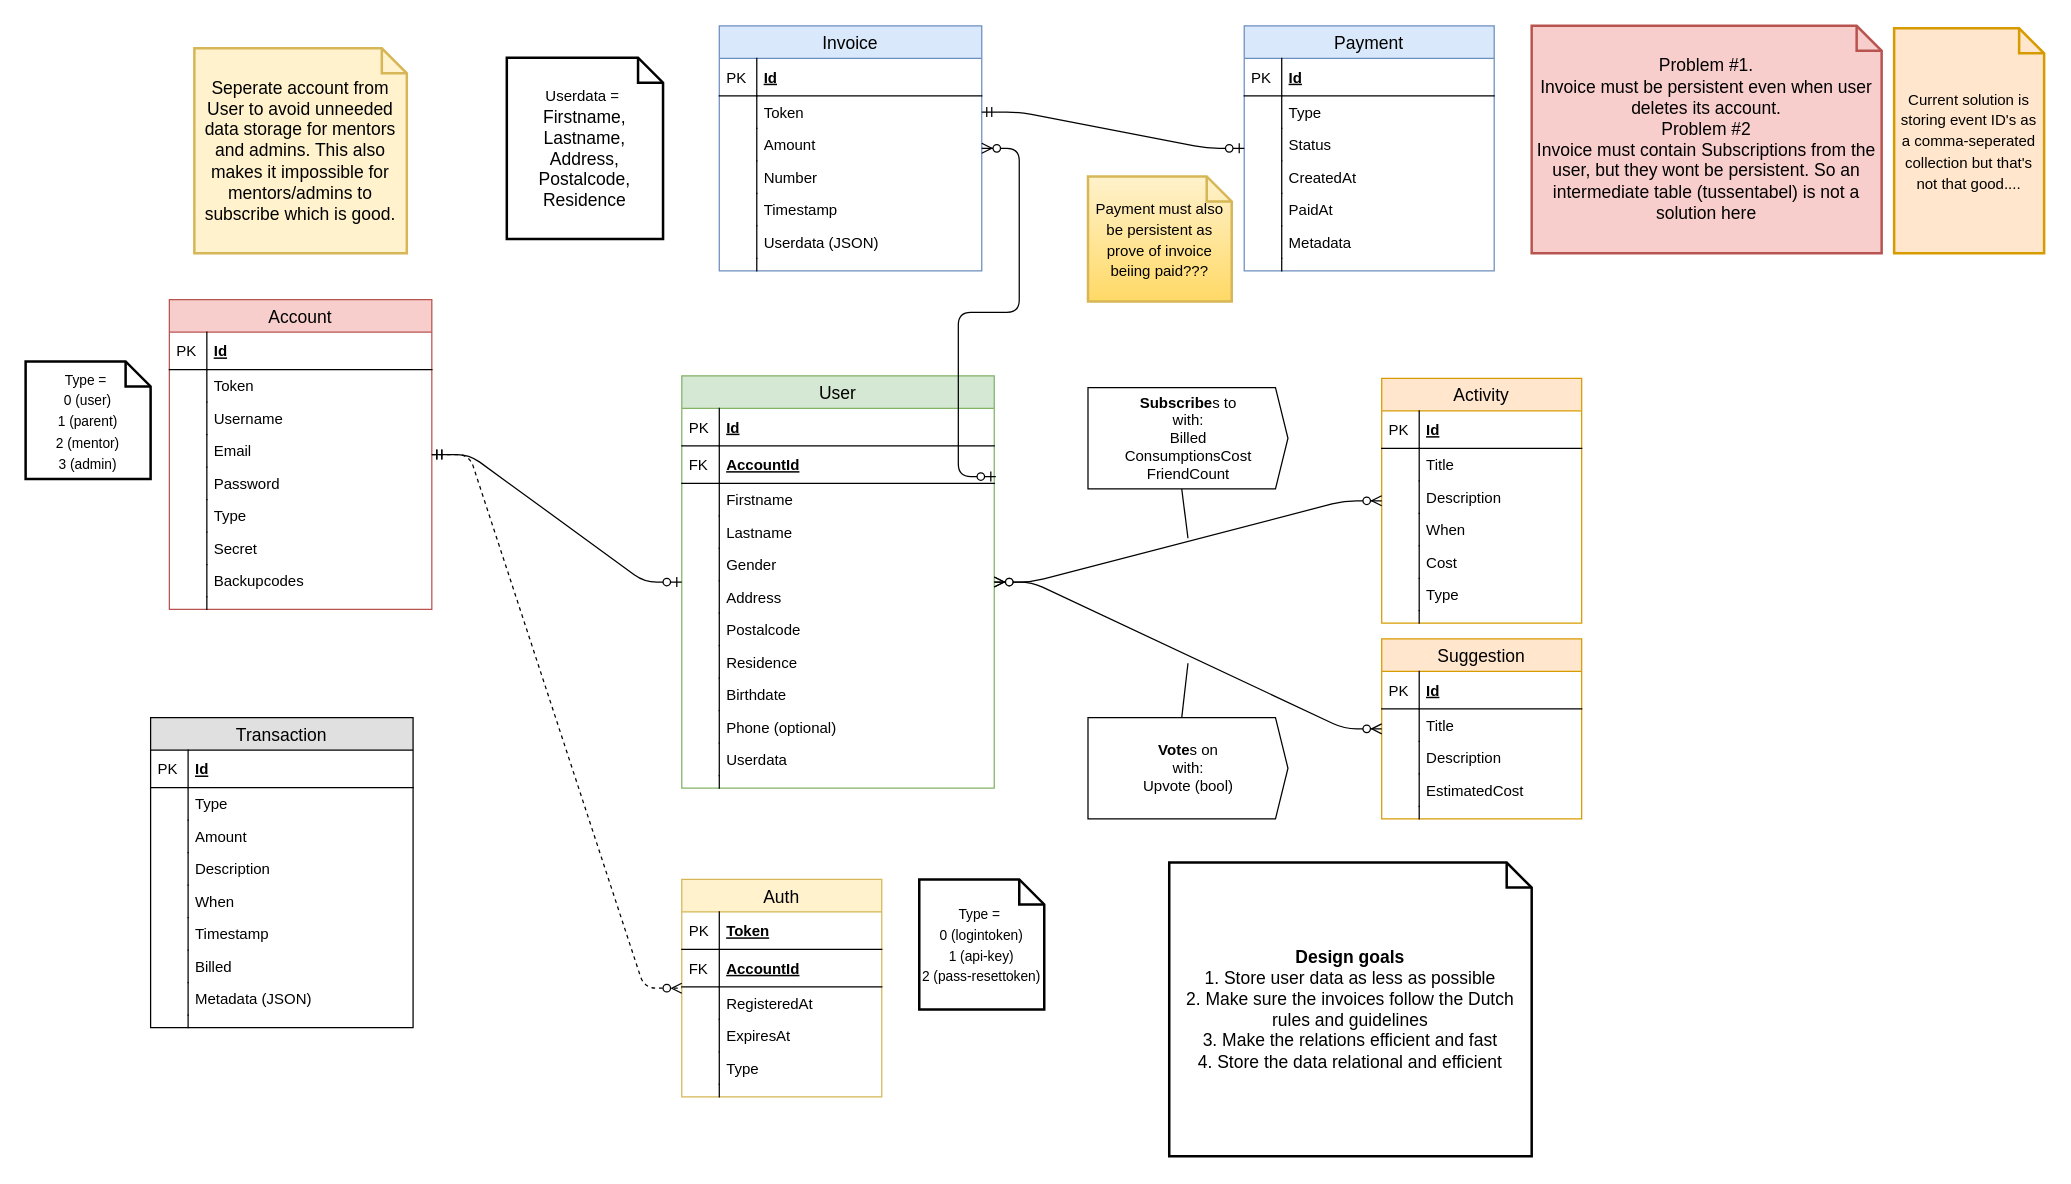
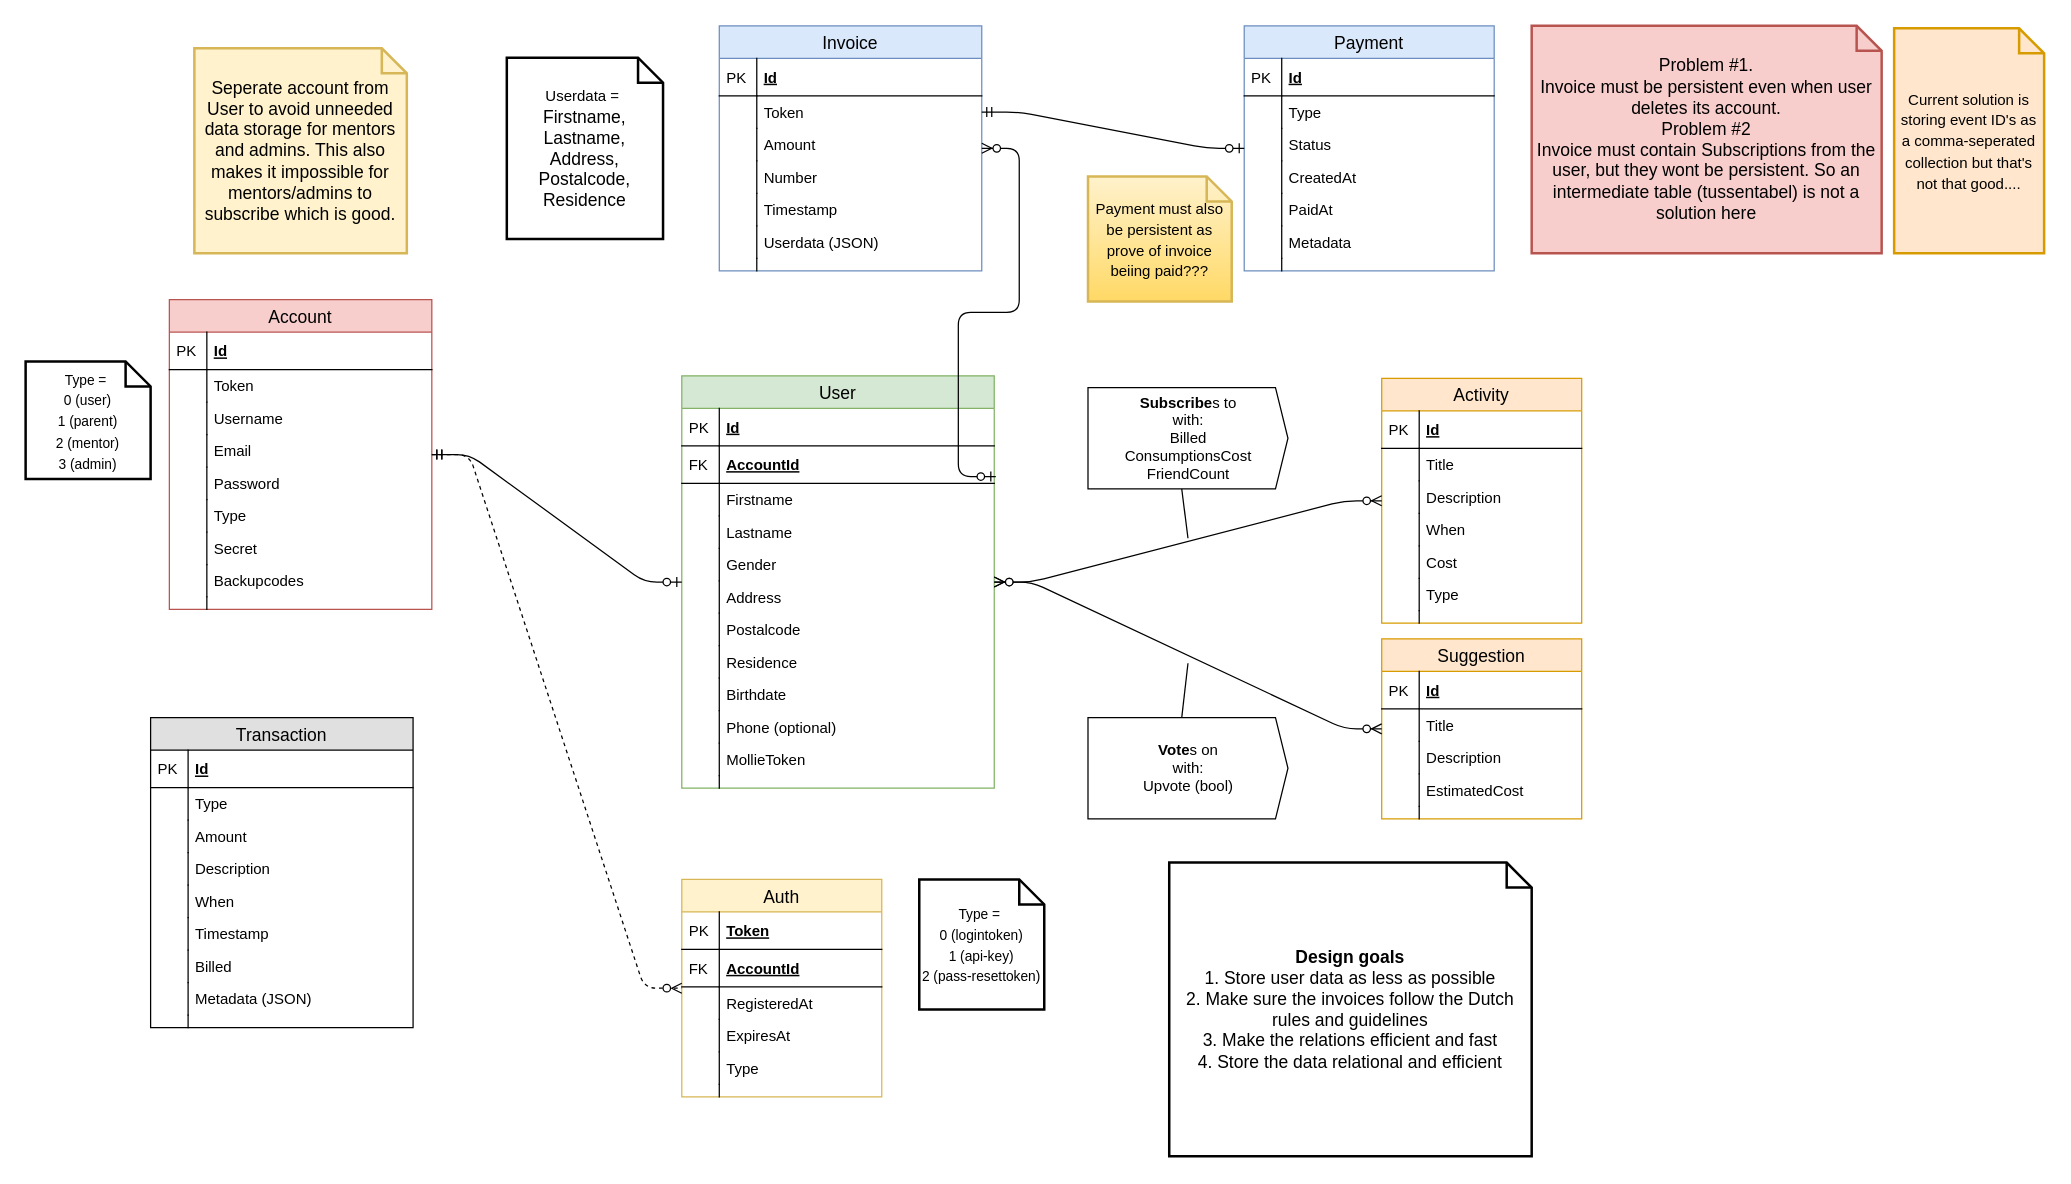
(760, 760) -> (767, 760)
